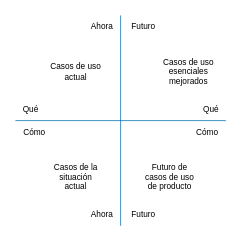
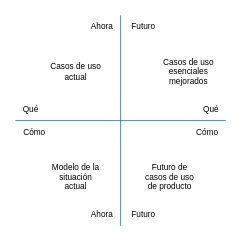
(76, 177) -> (76, 177)
